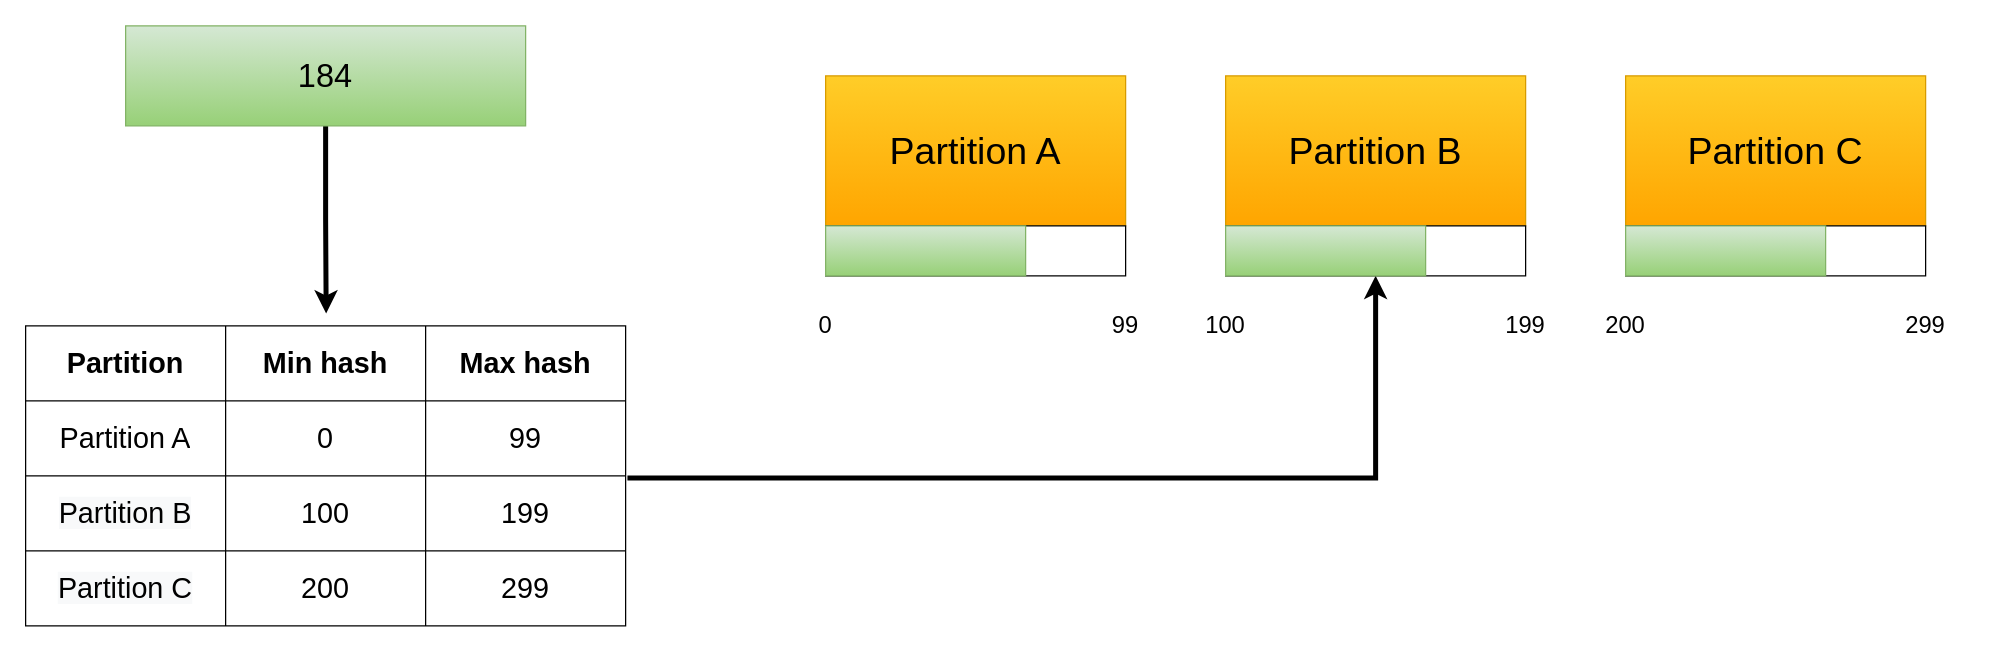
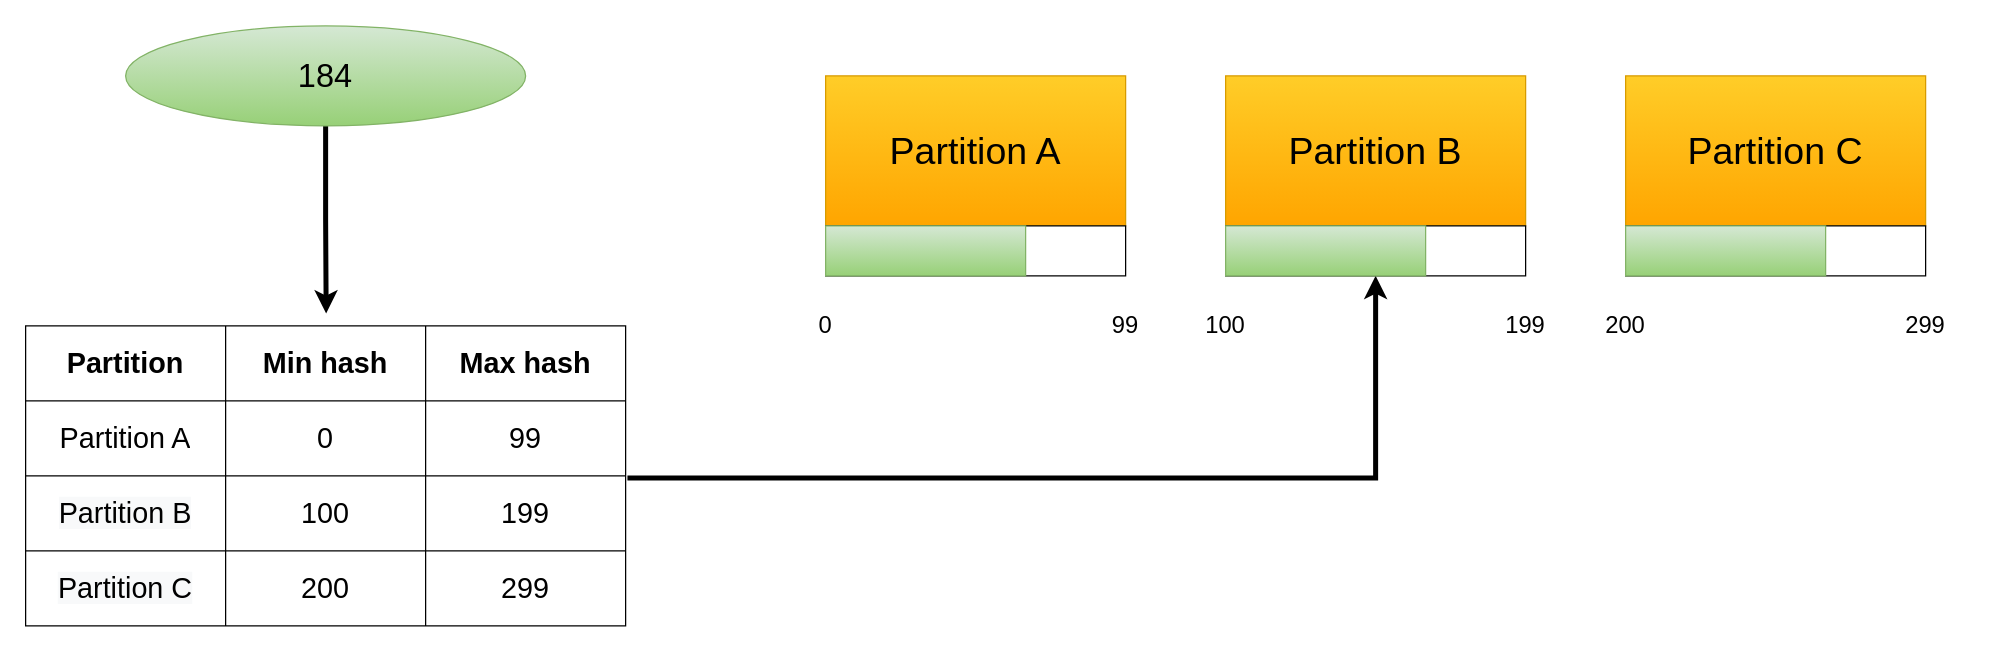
(326, 76) -> (326, 76)
